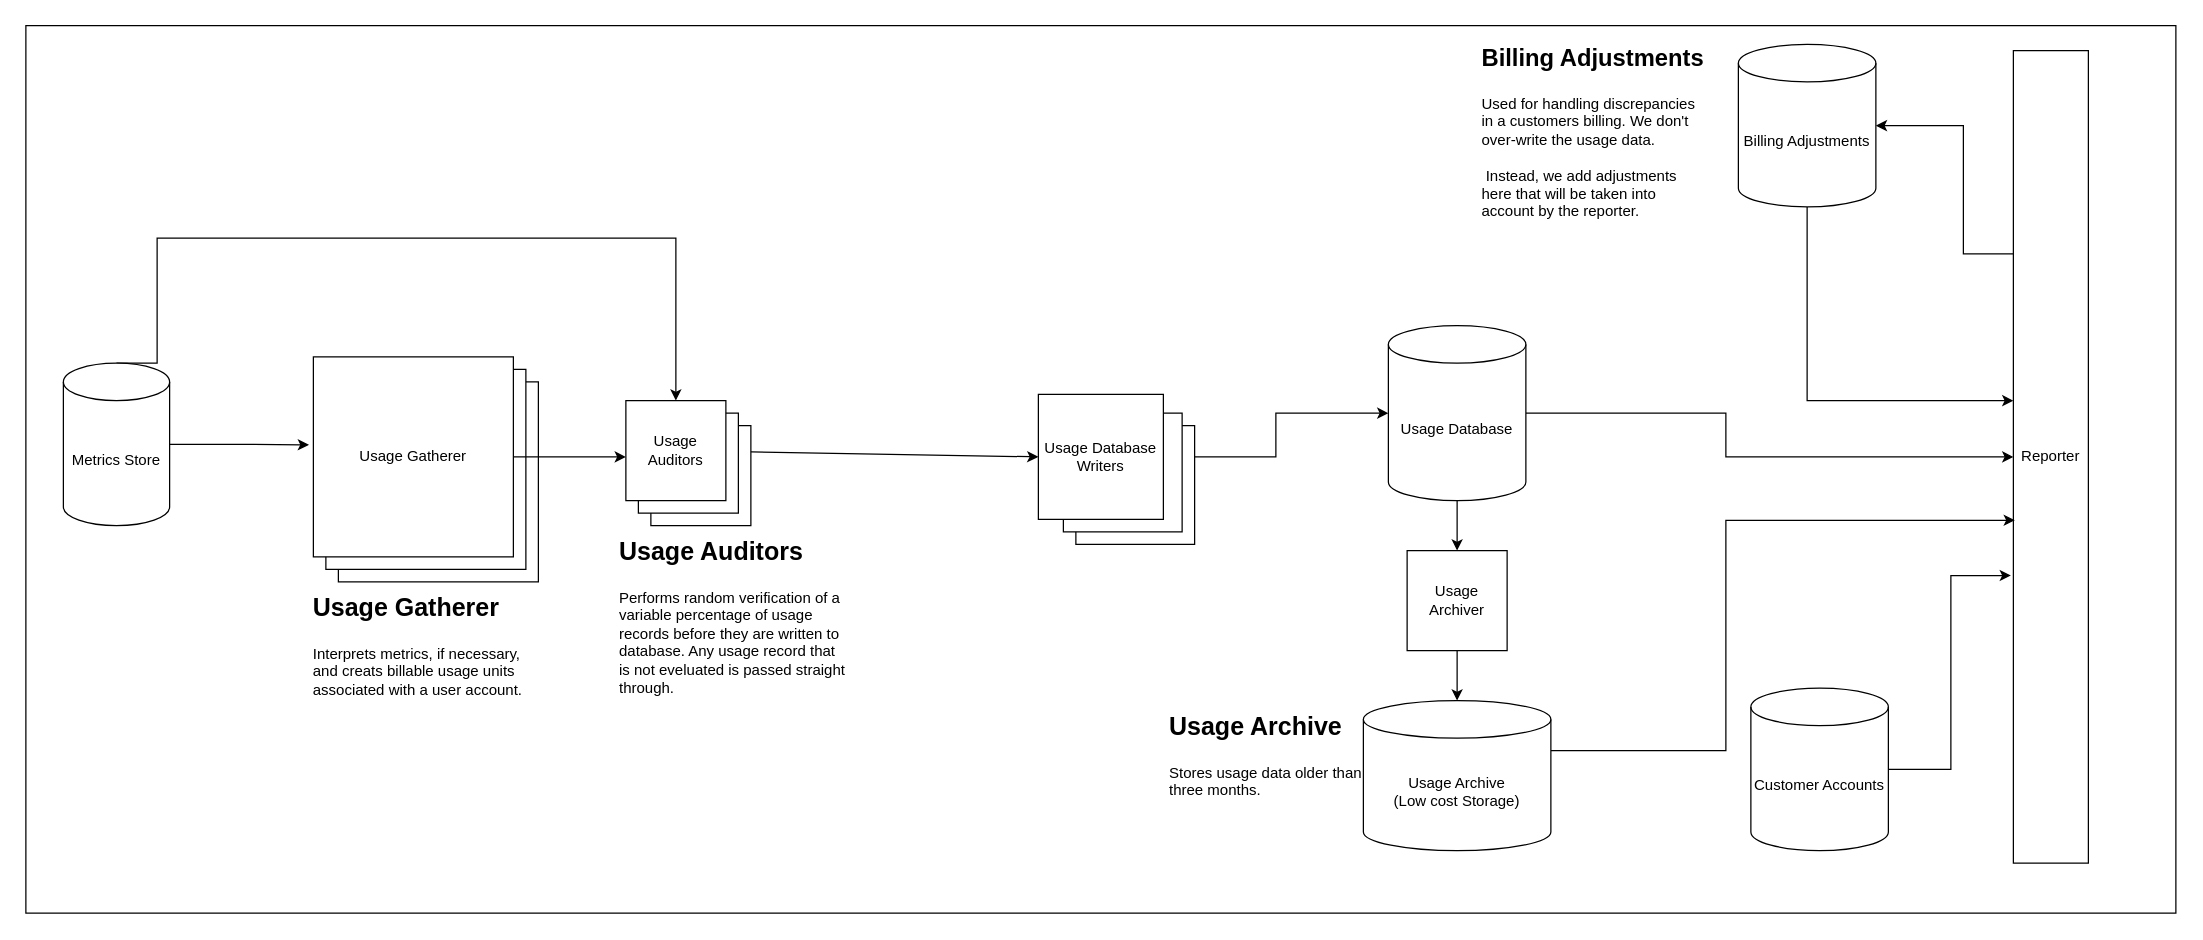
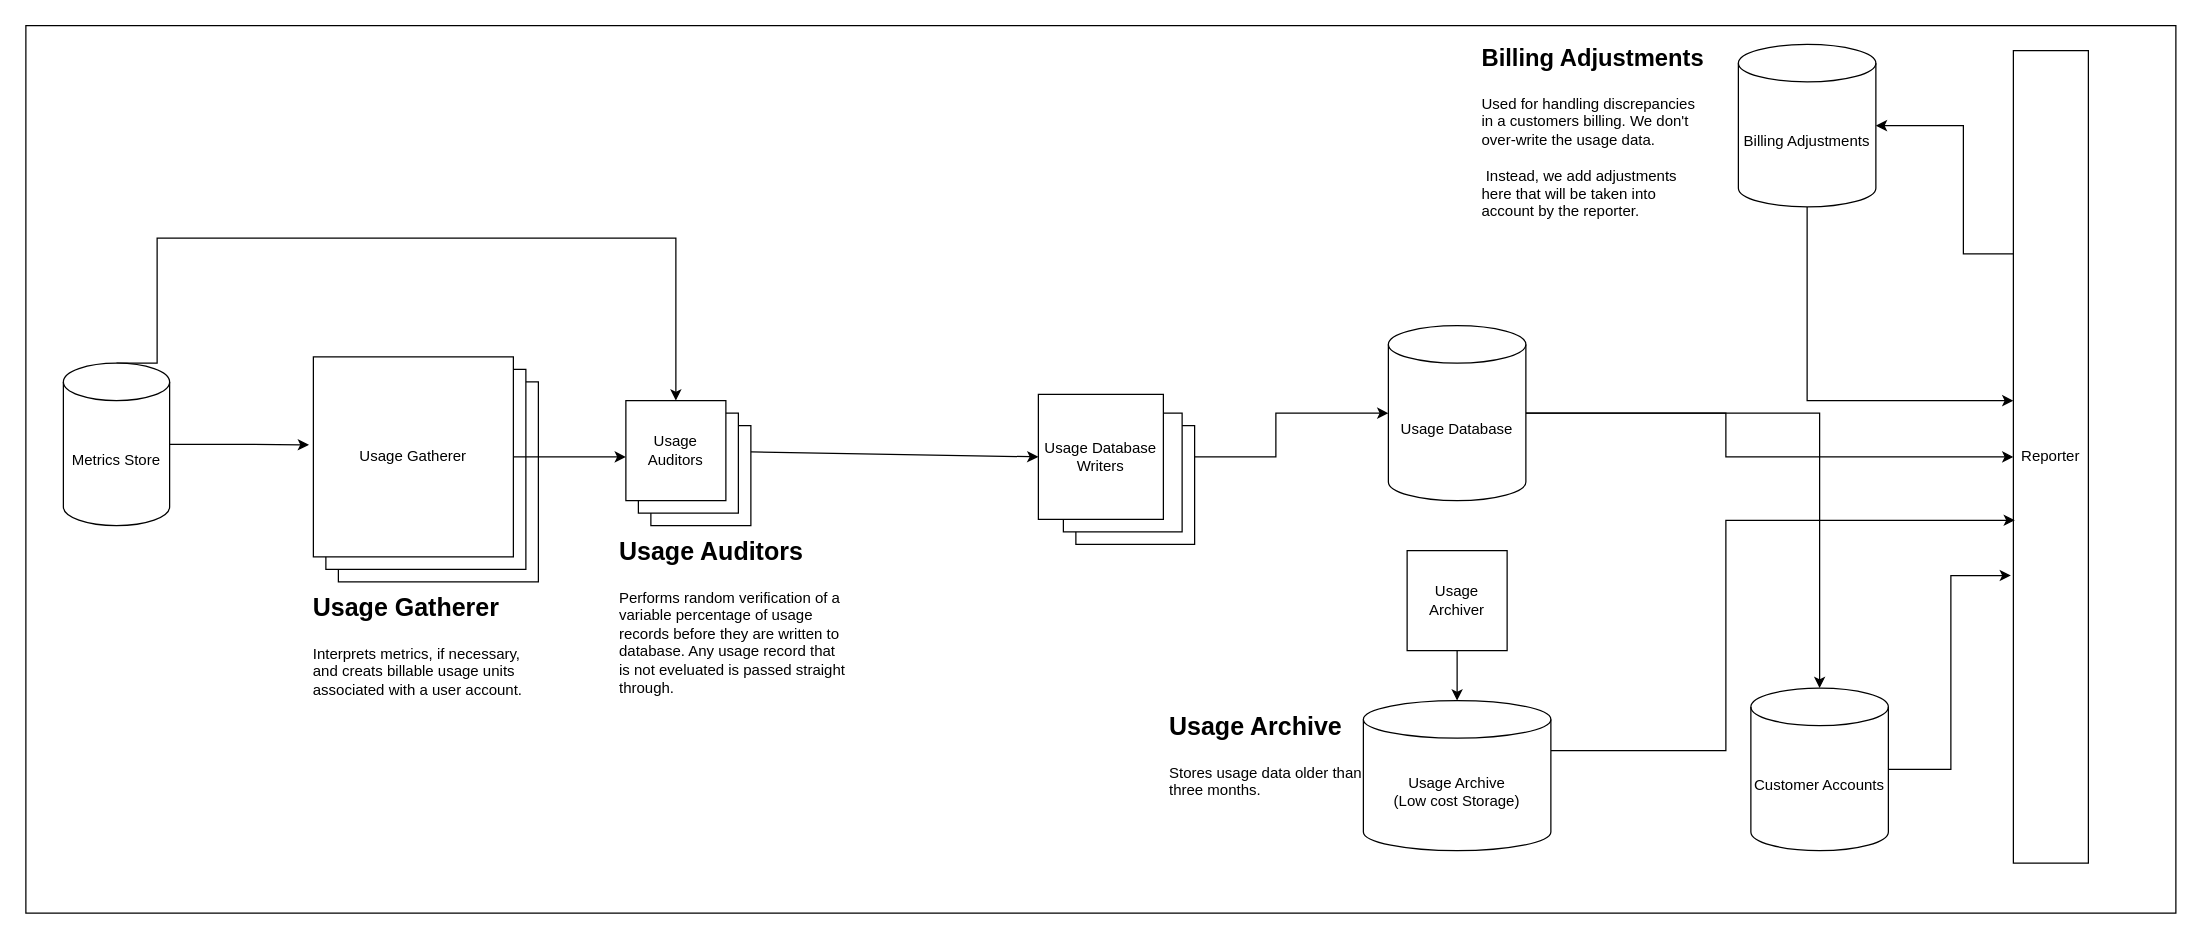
(1457, 522) -> (1819, 501)
